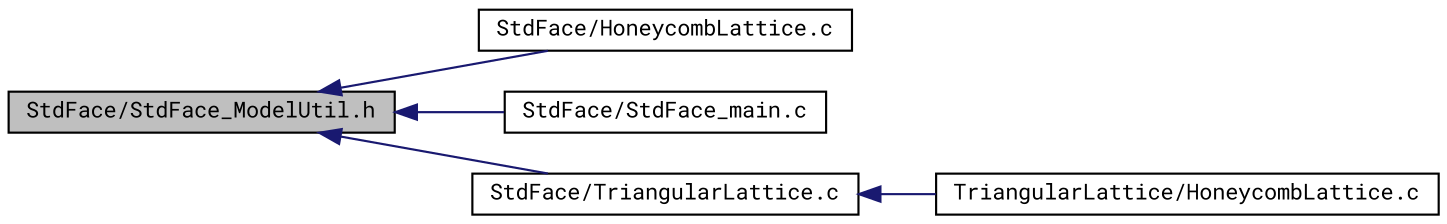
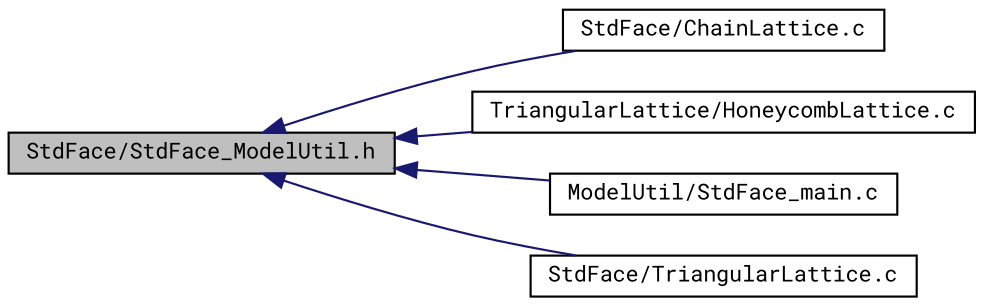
(665, 30) -> (724, 30)
(665, 112) -> (724, 194)
(908, 194) -> (445, 134)
